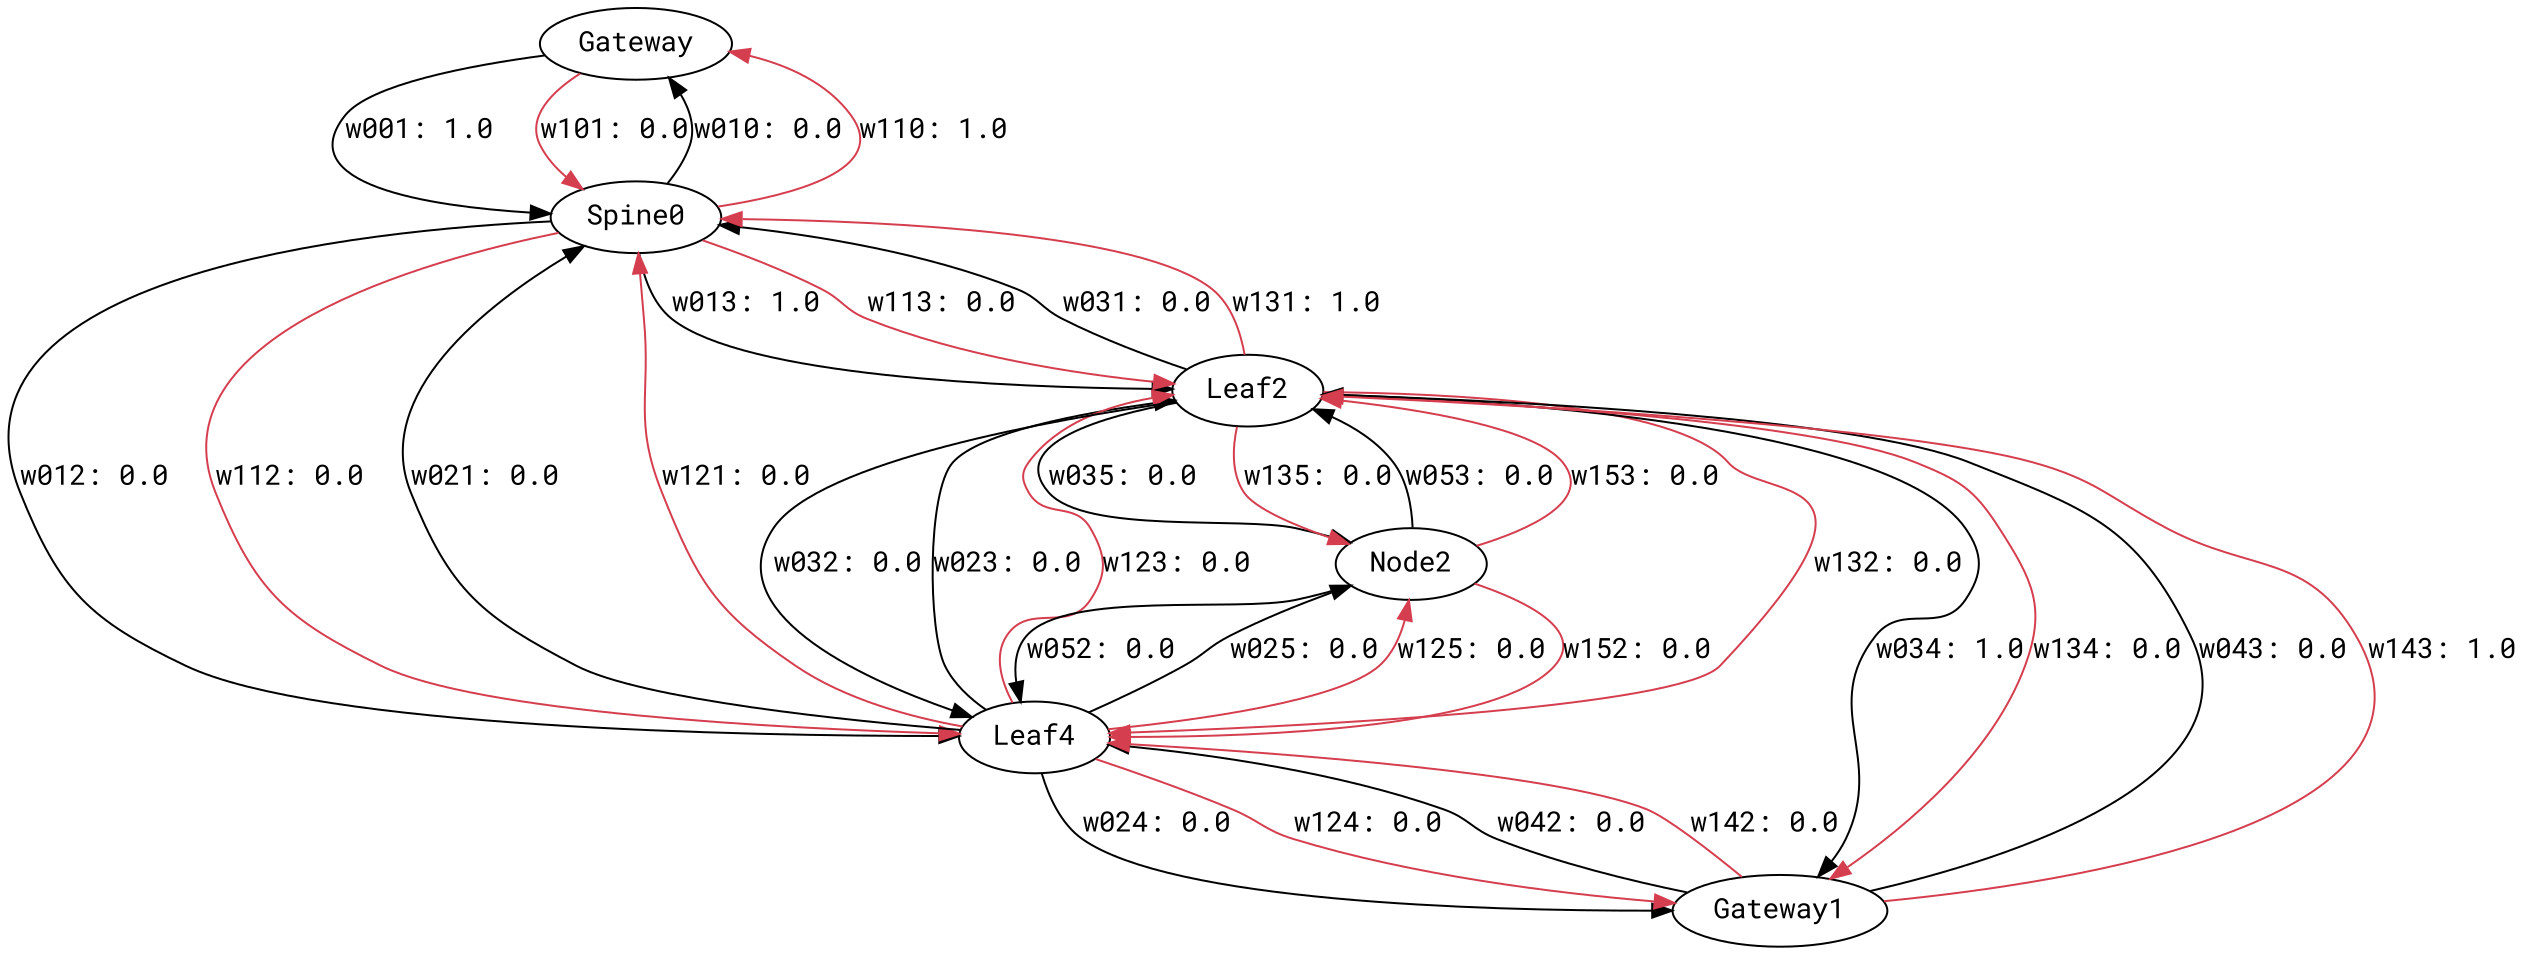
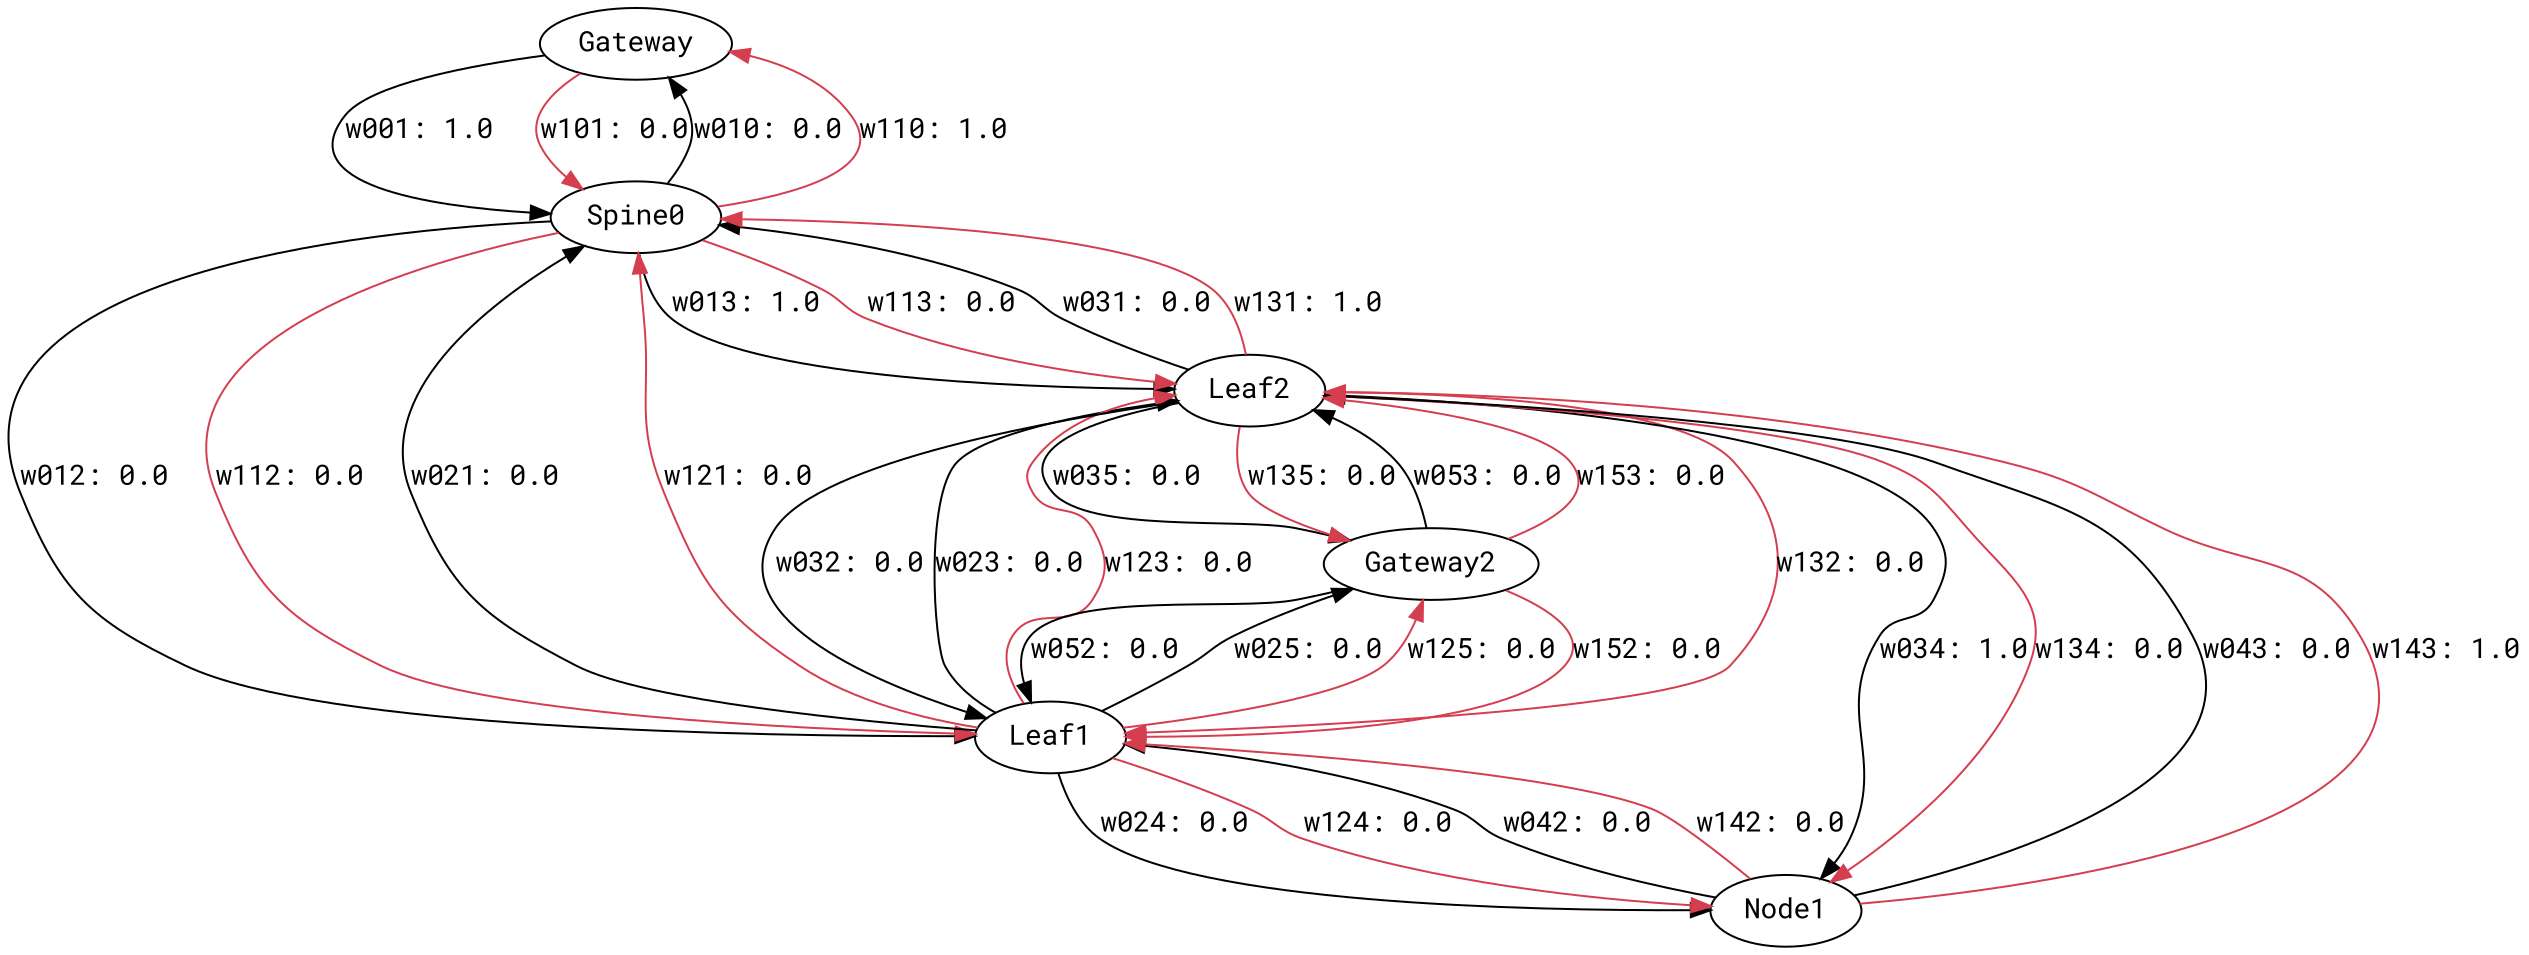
(1411, 564) -> (1431, 564)
(1035, 737) -> (1050, 737)
(1780, 911) -> (1786, 911)
